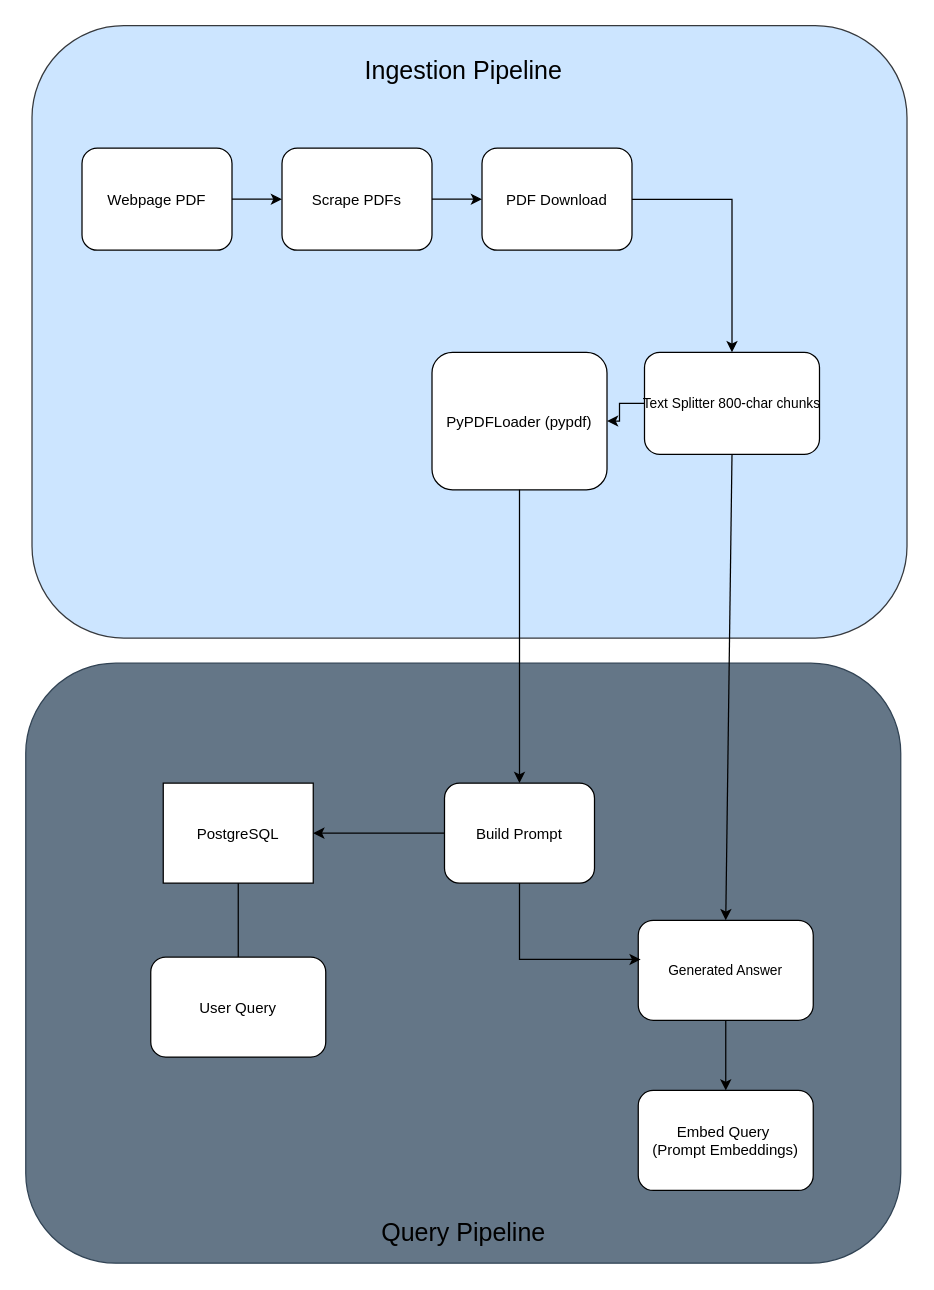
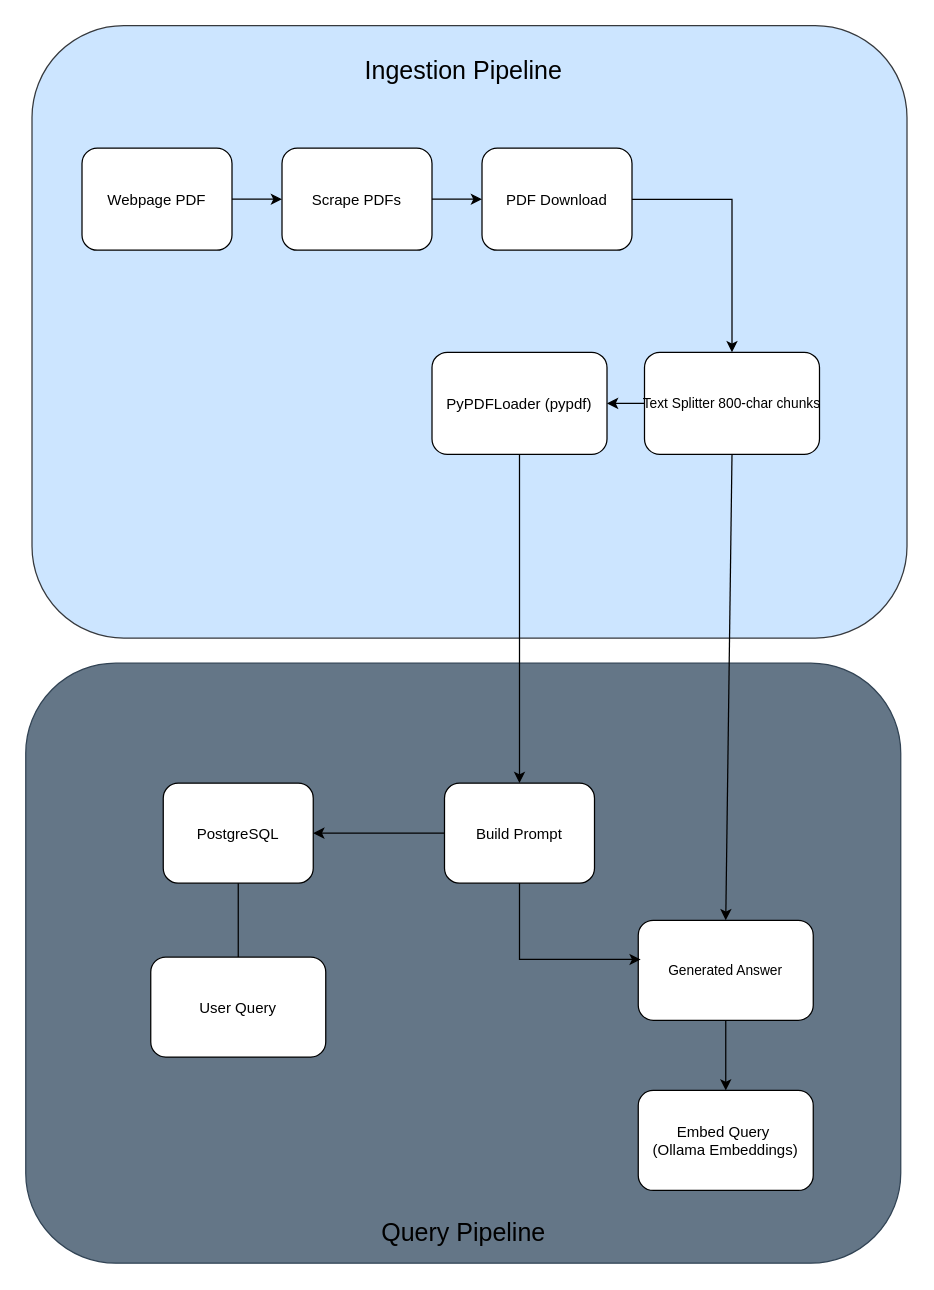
(519, 421) -> (519, 403)
(238, 833) -> (238, 833)
(725, 1132) -> (725, 1132)
